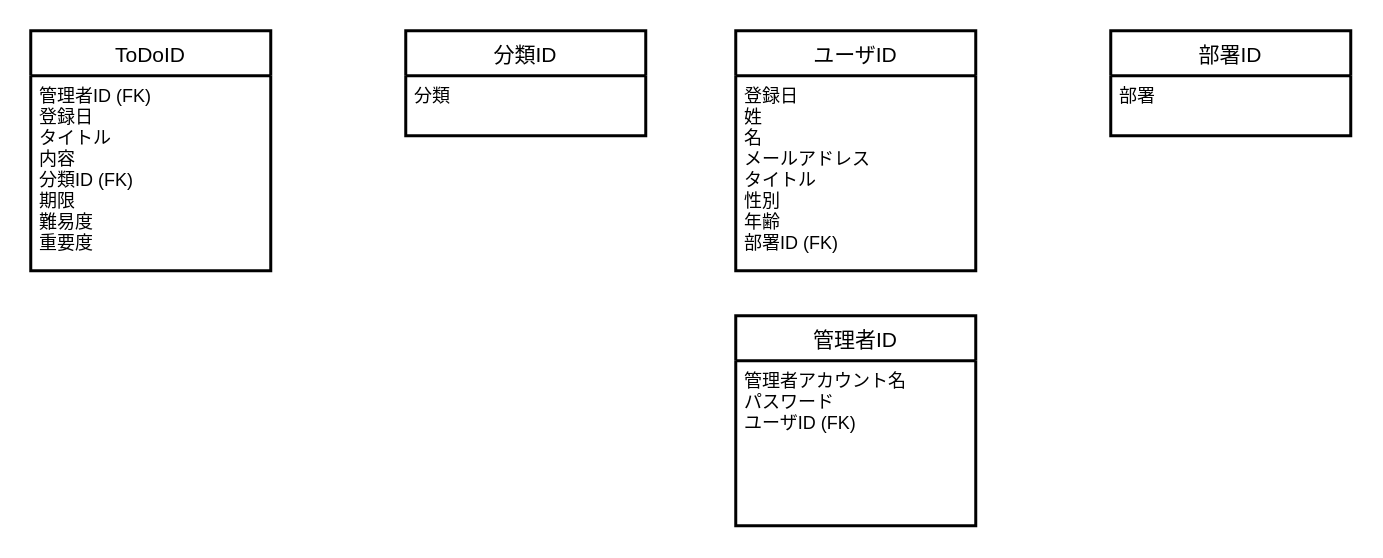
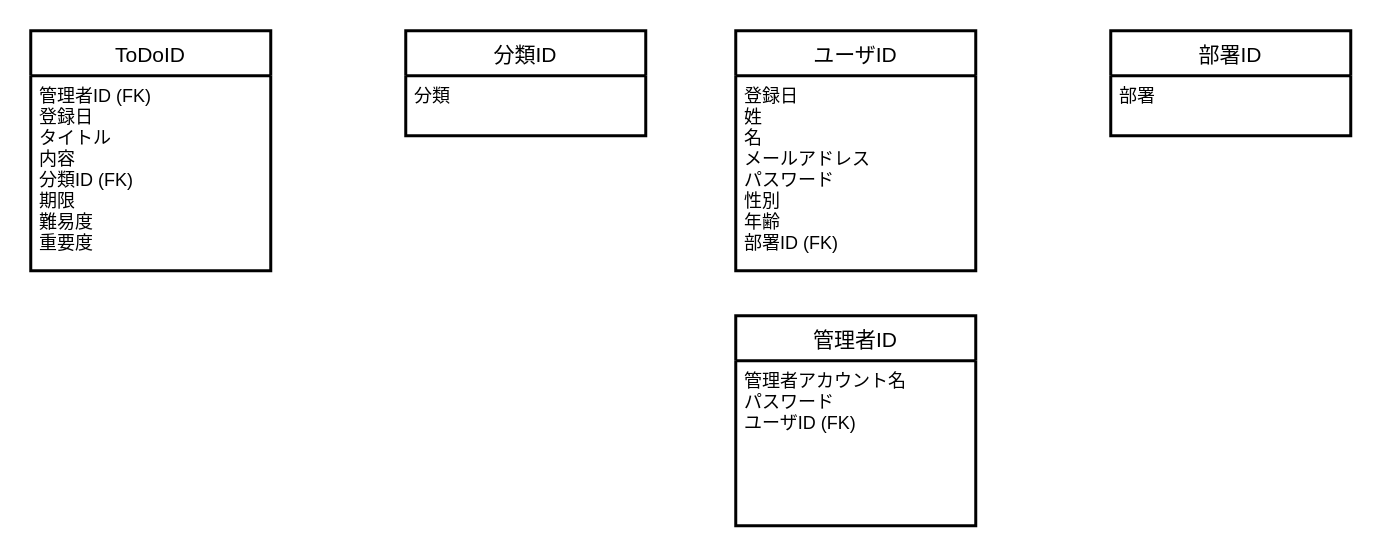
(771, 96) -> (771, 96)
